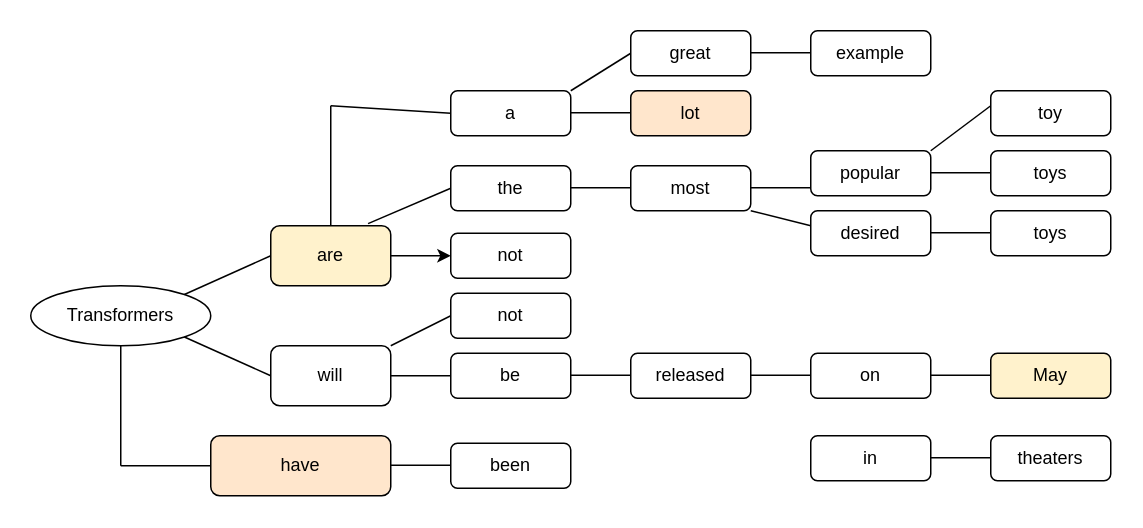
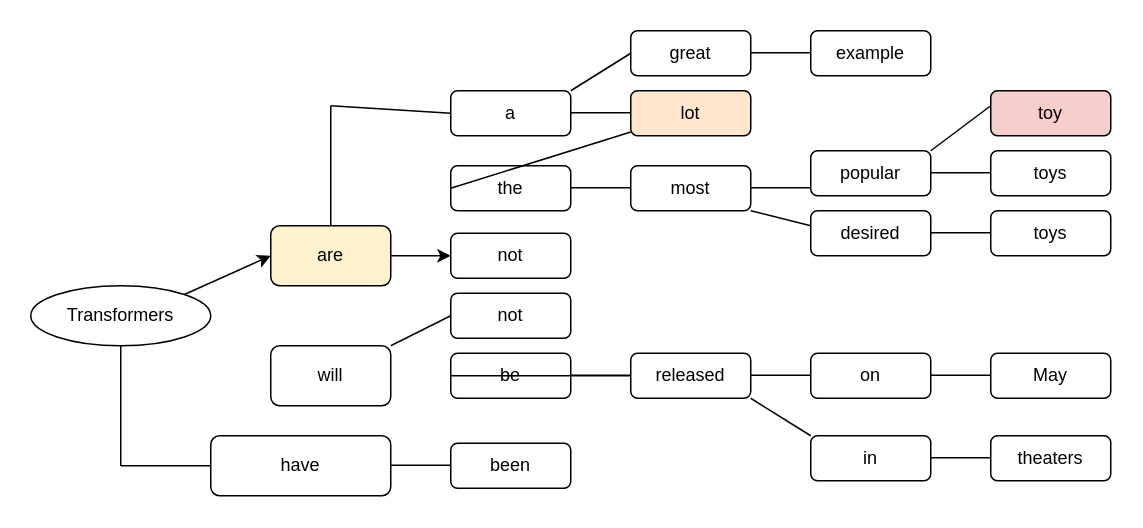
(1051, 113) -> (1051, 113)
(410, 206) -> (541, 160)
(264, 259) -> (260, 260)
(228, 356) -> none
(421, 376) -> (510, 376)
(1051, 376) -> (1051, 376)
none -> (781, 417)
(301, 466) -> (301, 466)
